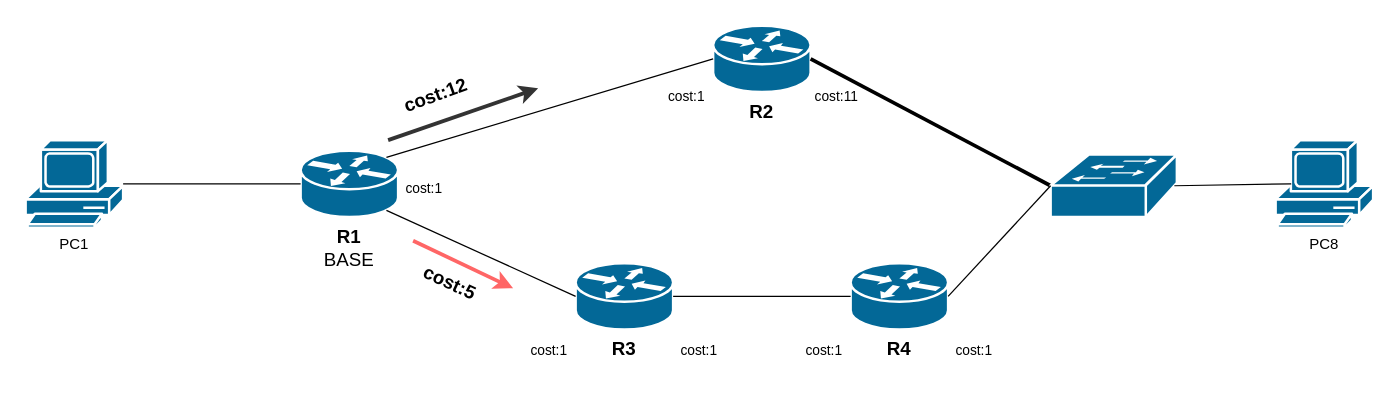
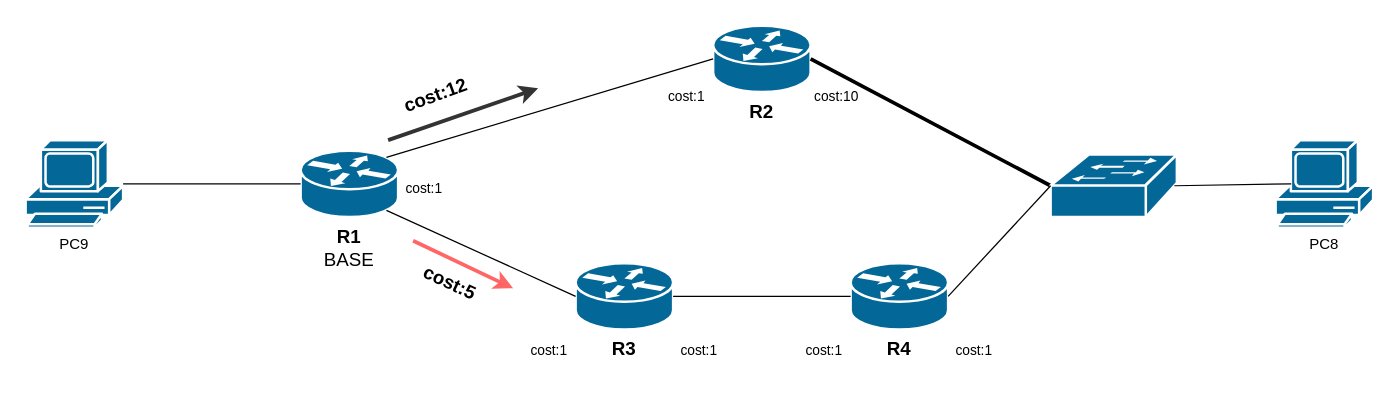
(837, 94) -> (837, 94)
(74, 244) -> (74, 244)
